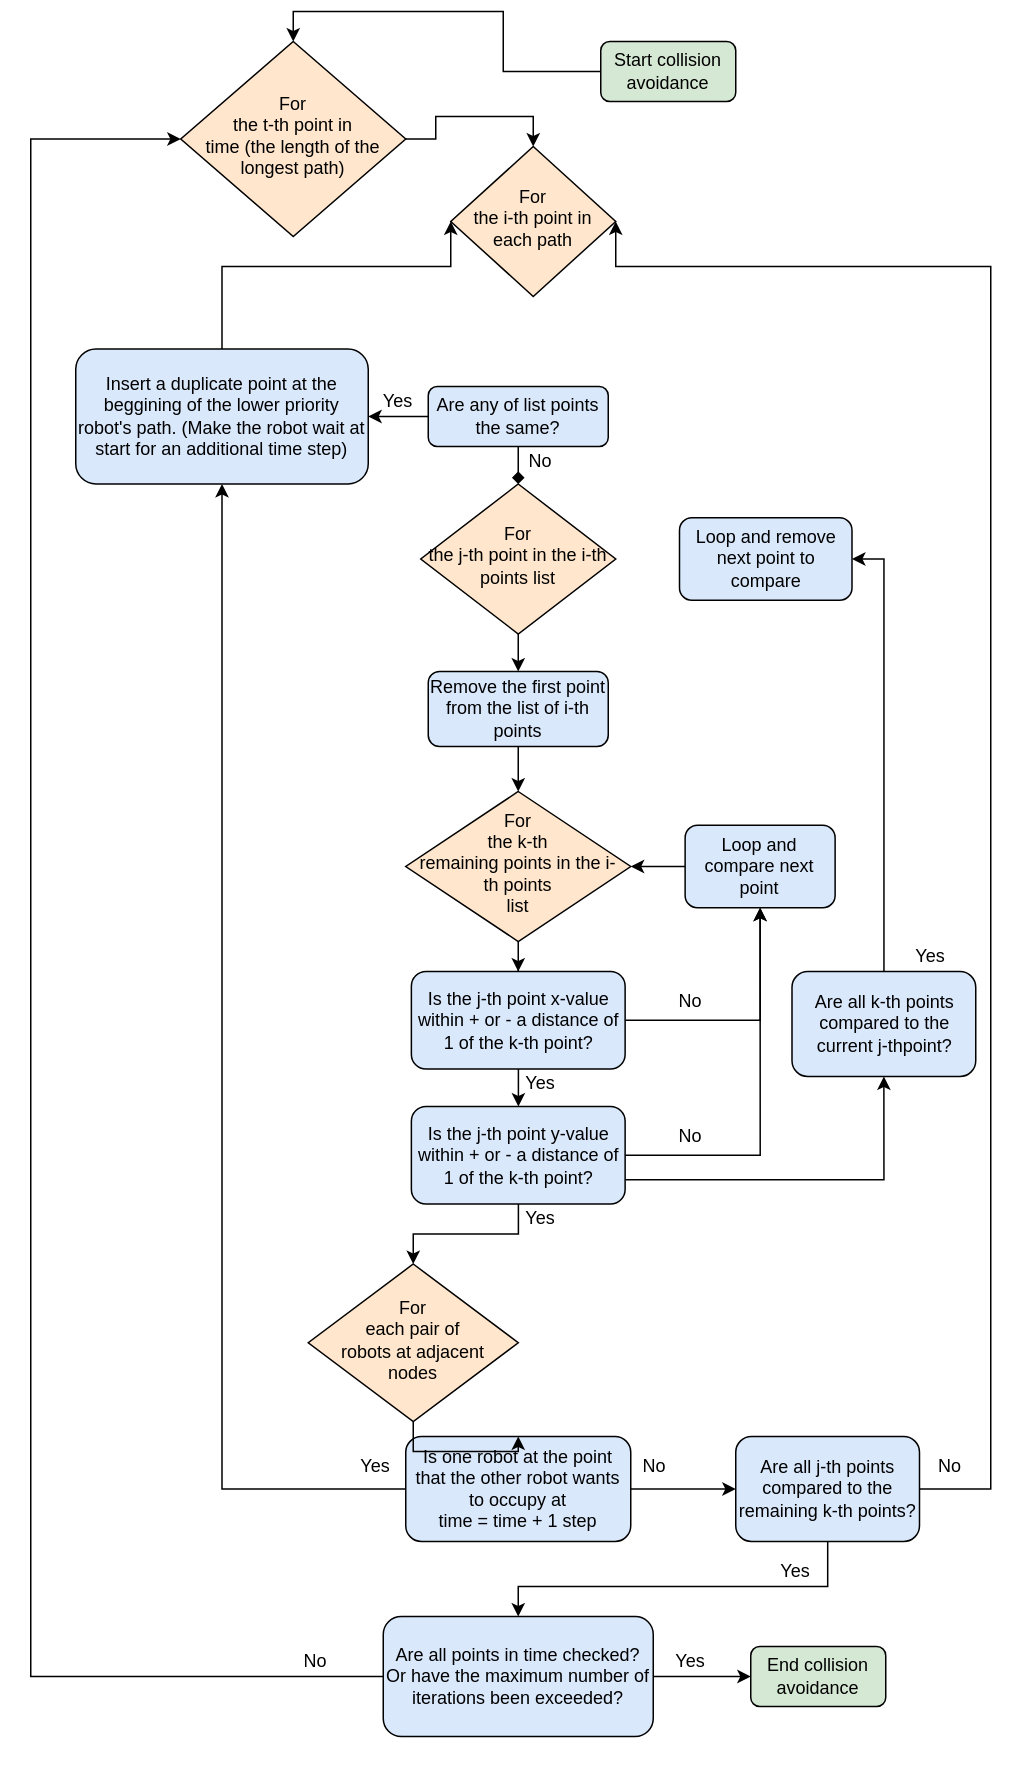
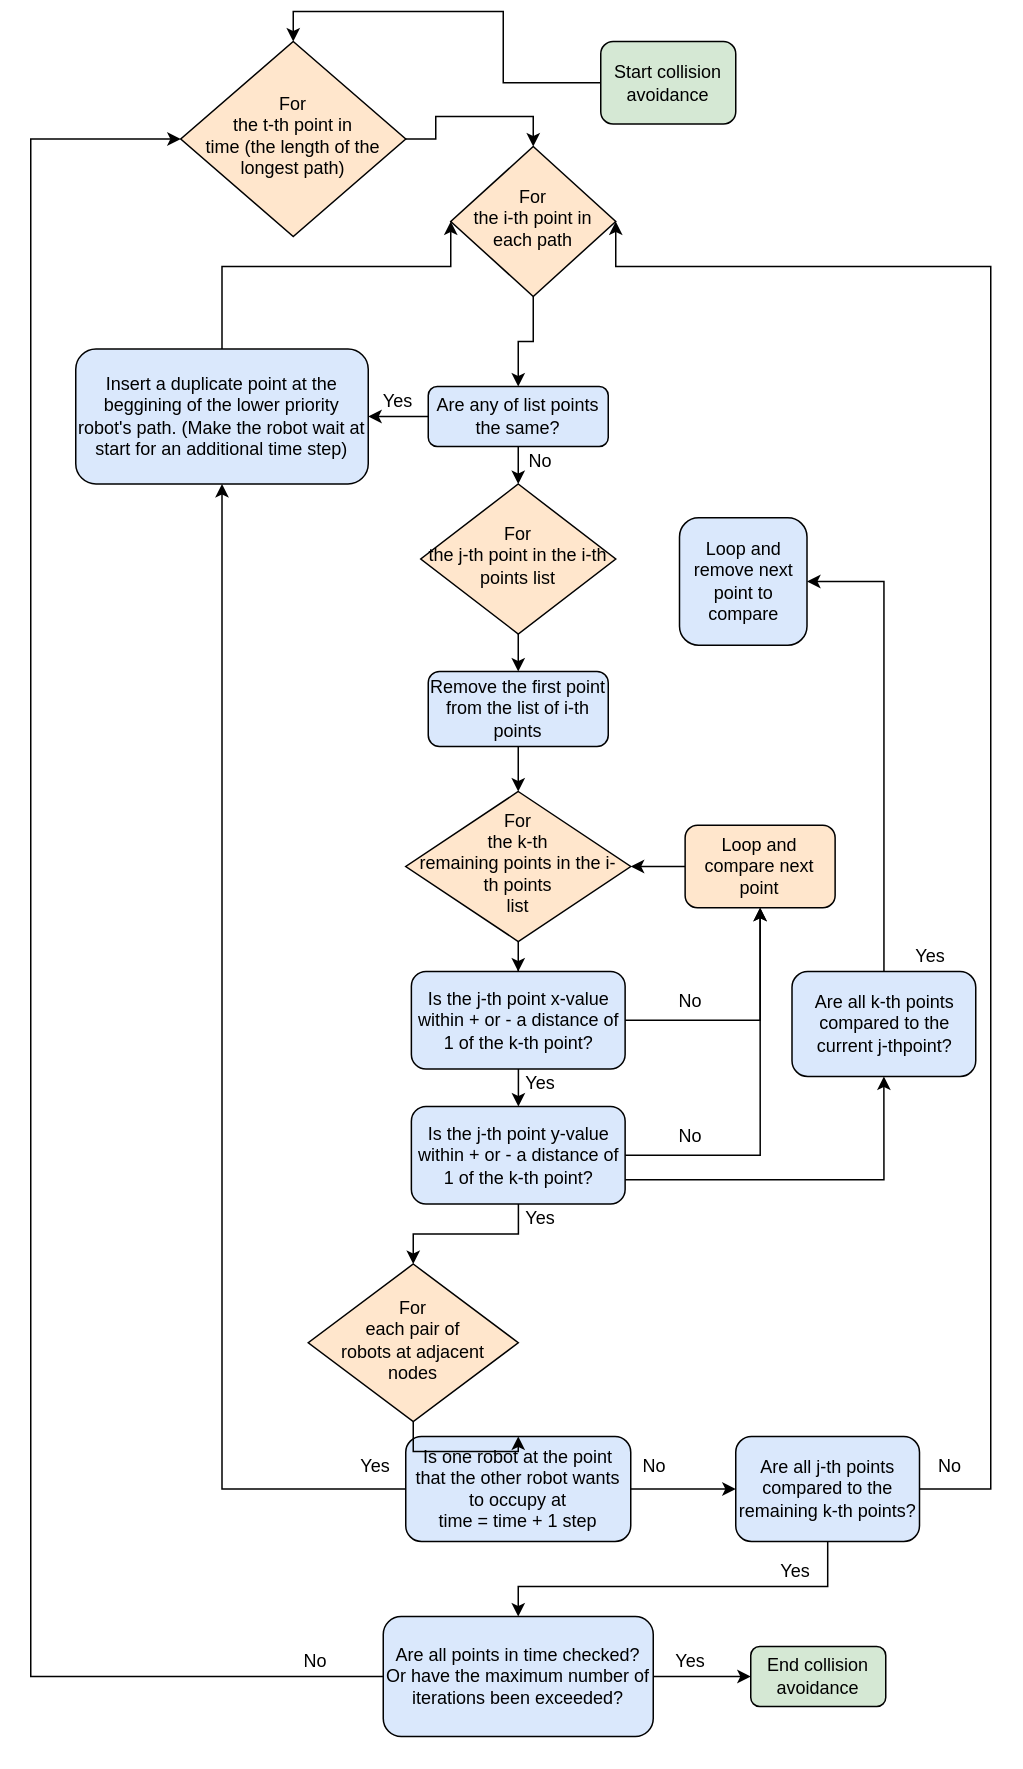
(668, 71) -> (668, 83)
none -> (531, 341)
(518, 471) -> (518, 472)
(766, 559) -> (743, 581)
(760, 866) -> (760, 866)
